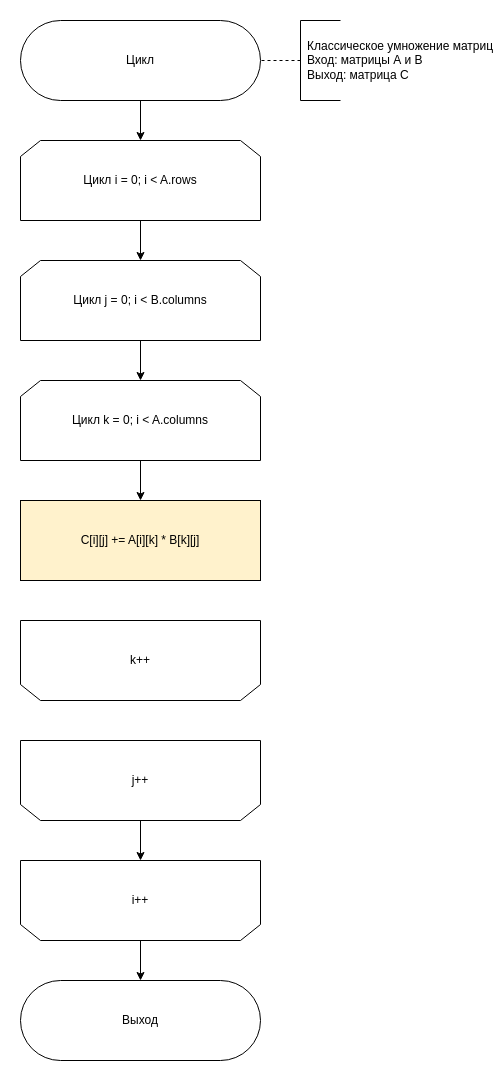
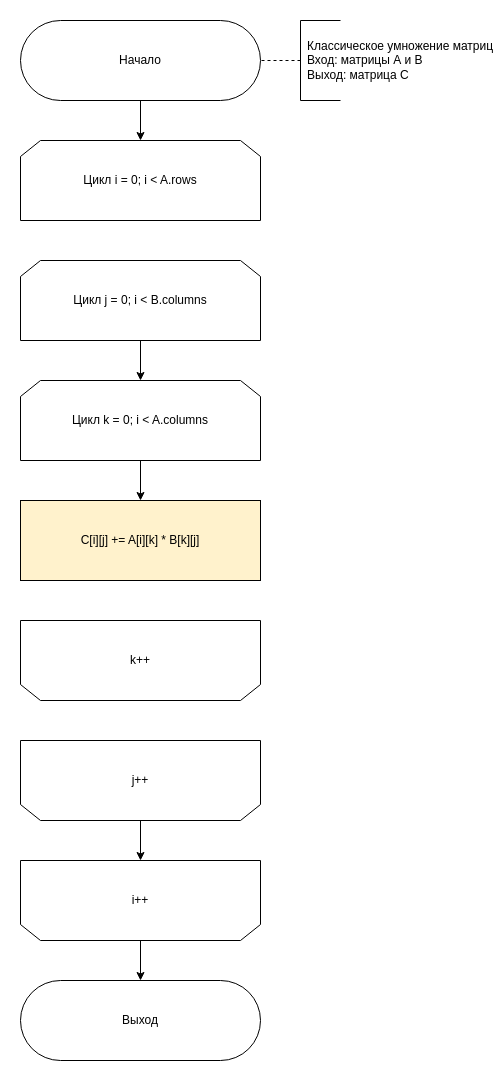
(141, 61) -> (141, 61)
(141, 237) -> none
